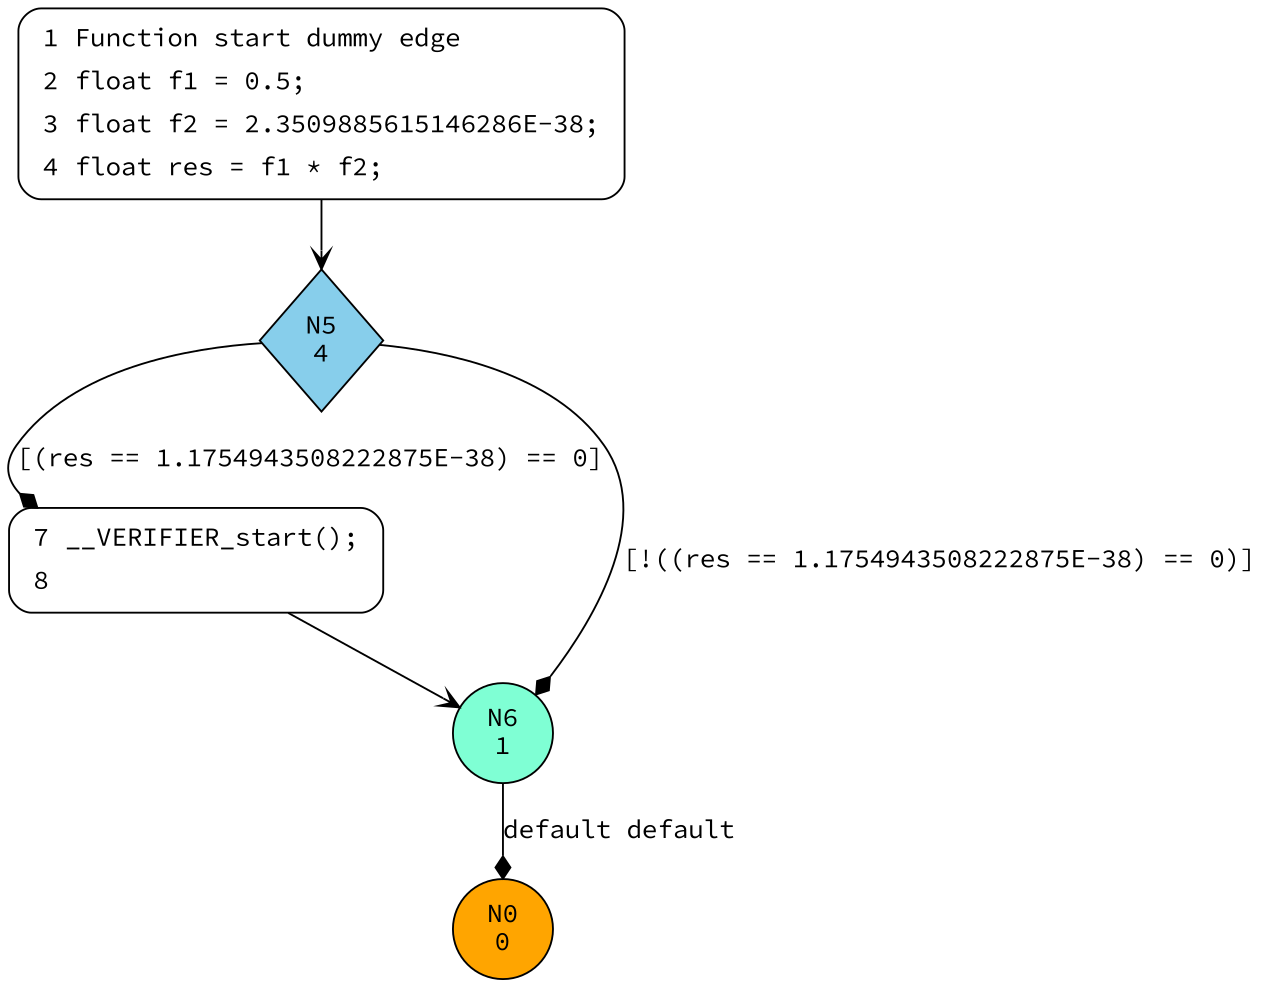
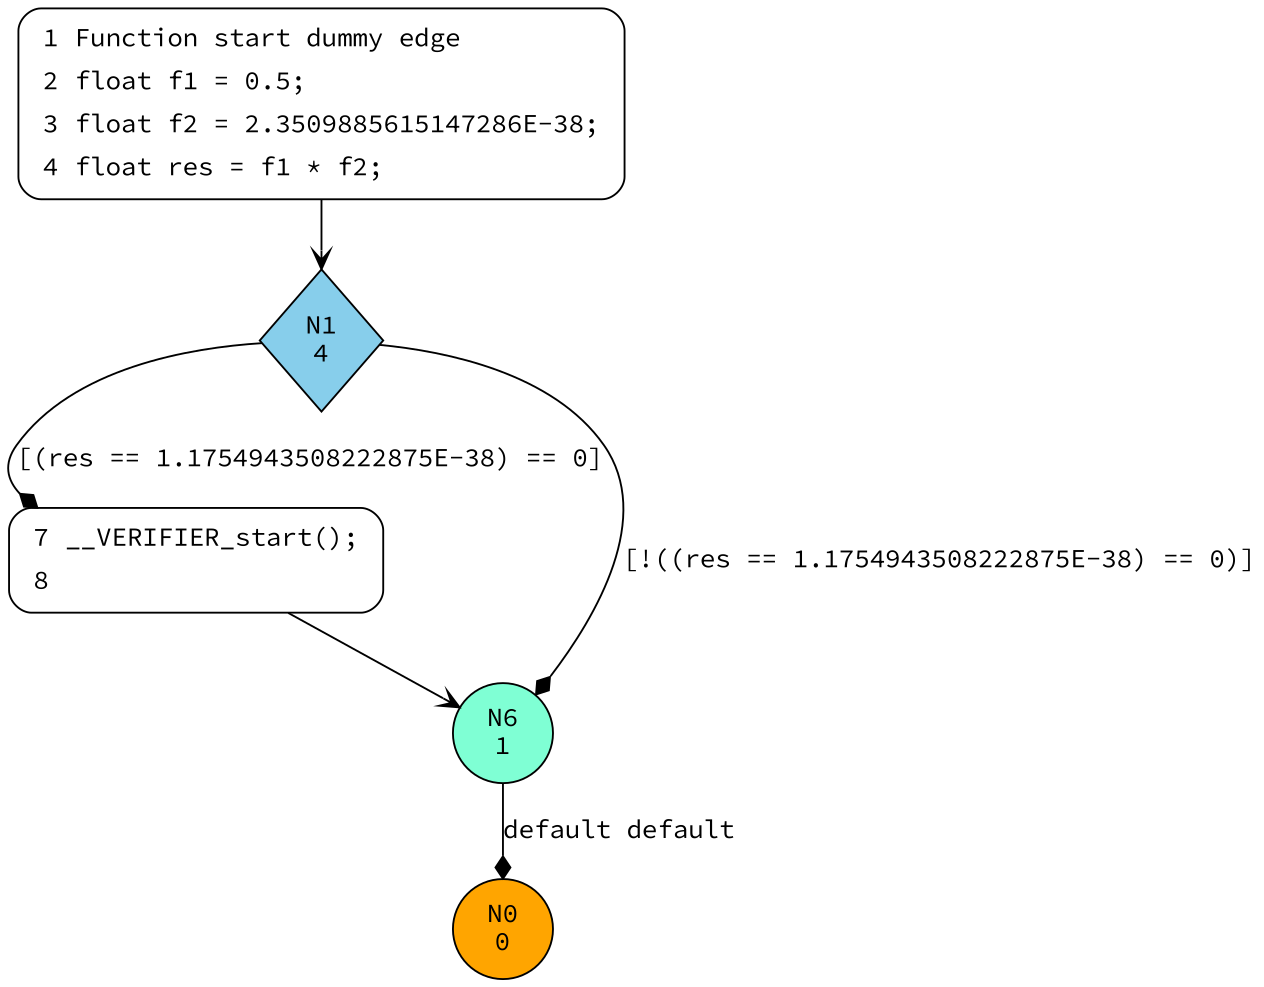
(337, 124) -> (337, 124)
(321, 340) -> (321, 340)
